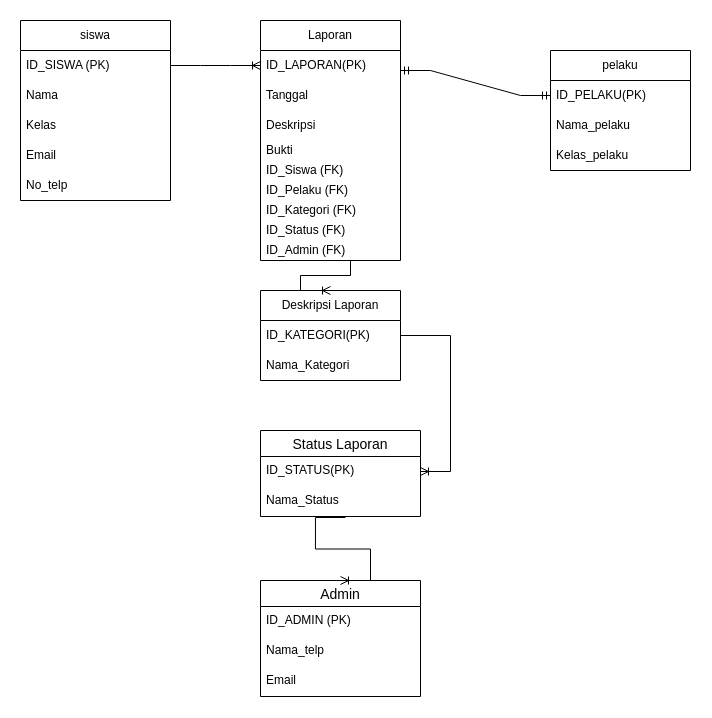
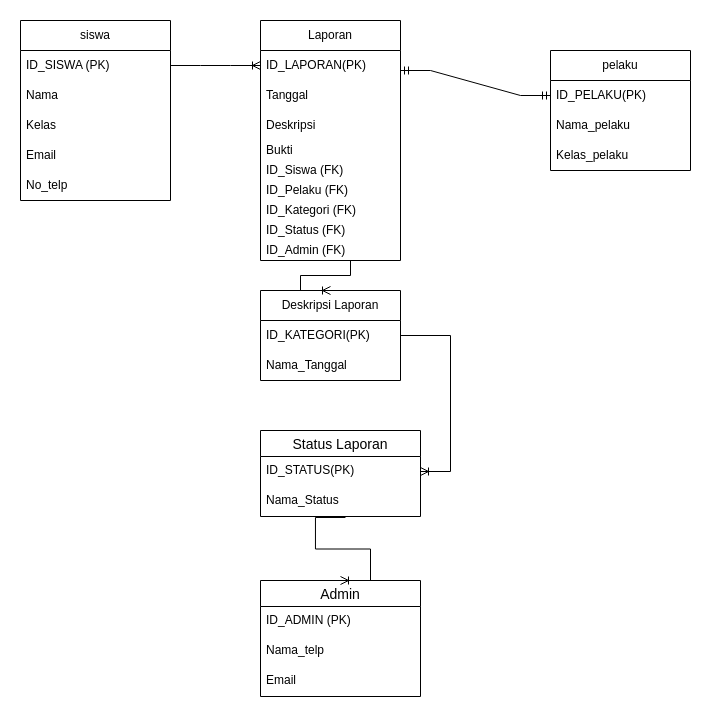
(309, 366) -> (305, 366)
